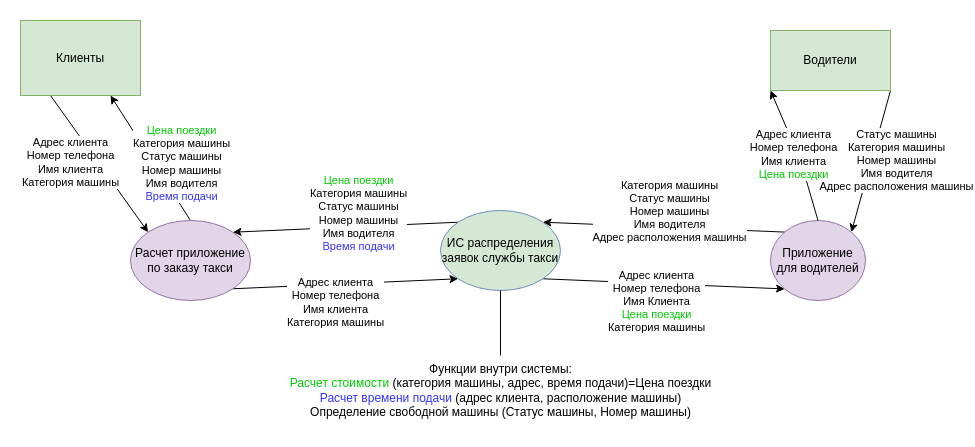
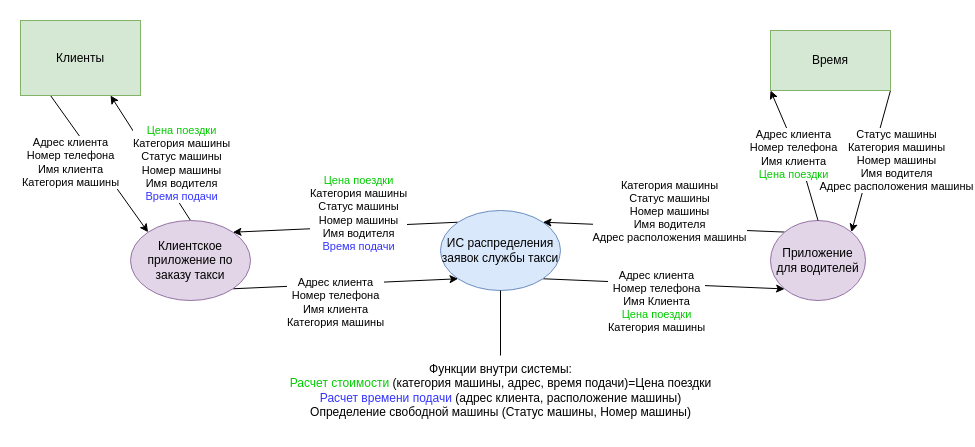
(831, 61) -> (831, 61)
(501, 251) -> (501, 251)
(191, 261) -> (191, 261)
